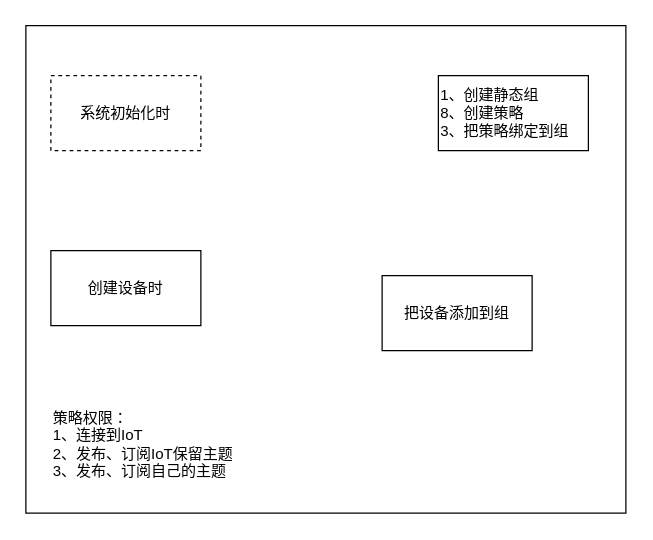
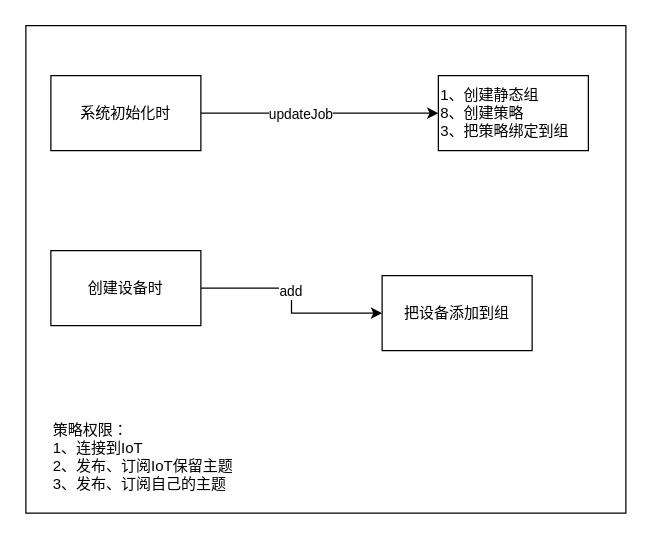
(126, 113) -> (126, 113)
none -> (315, 113)
none -> (291, 296)
(319, 444) -> (319, 457)
